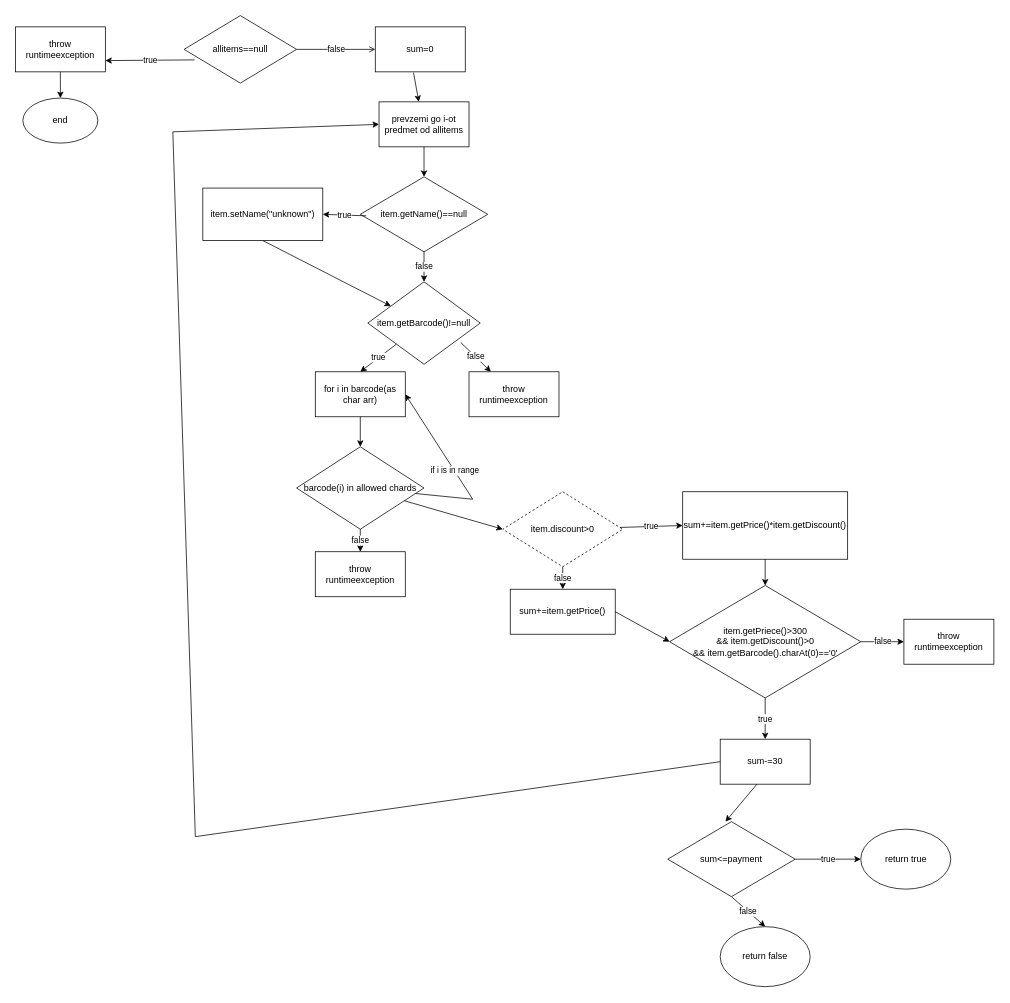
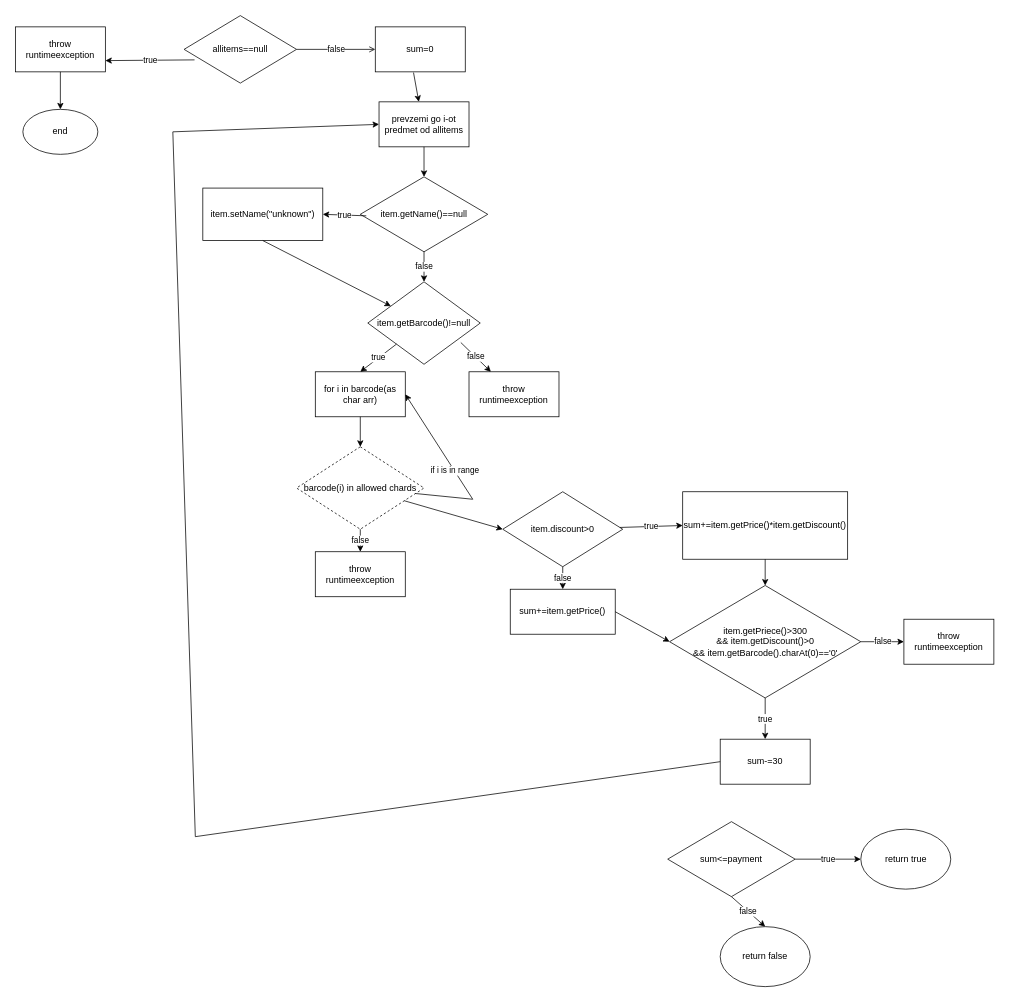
(60, 120) -> (60, 132)
(360, 488) -> (360, 488)
(563, 529) -> (563, 529)
(743, 801) -> none
